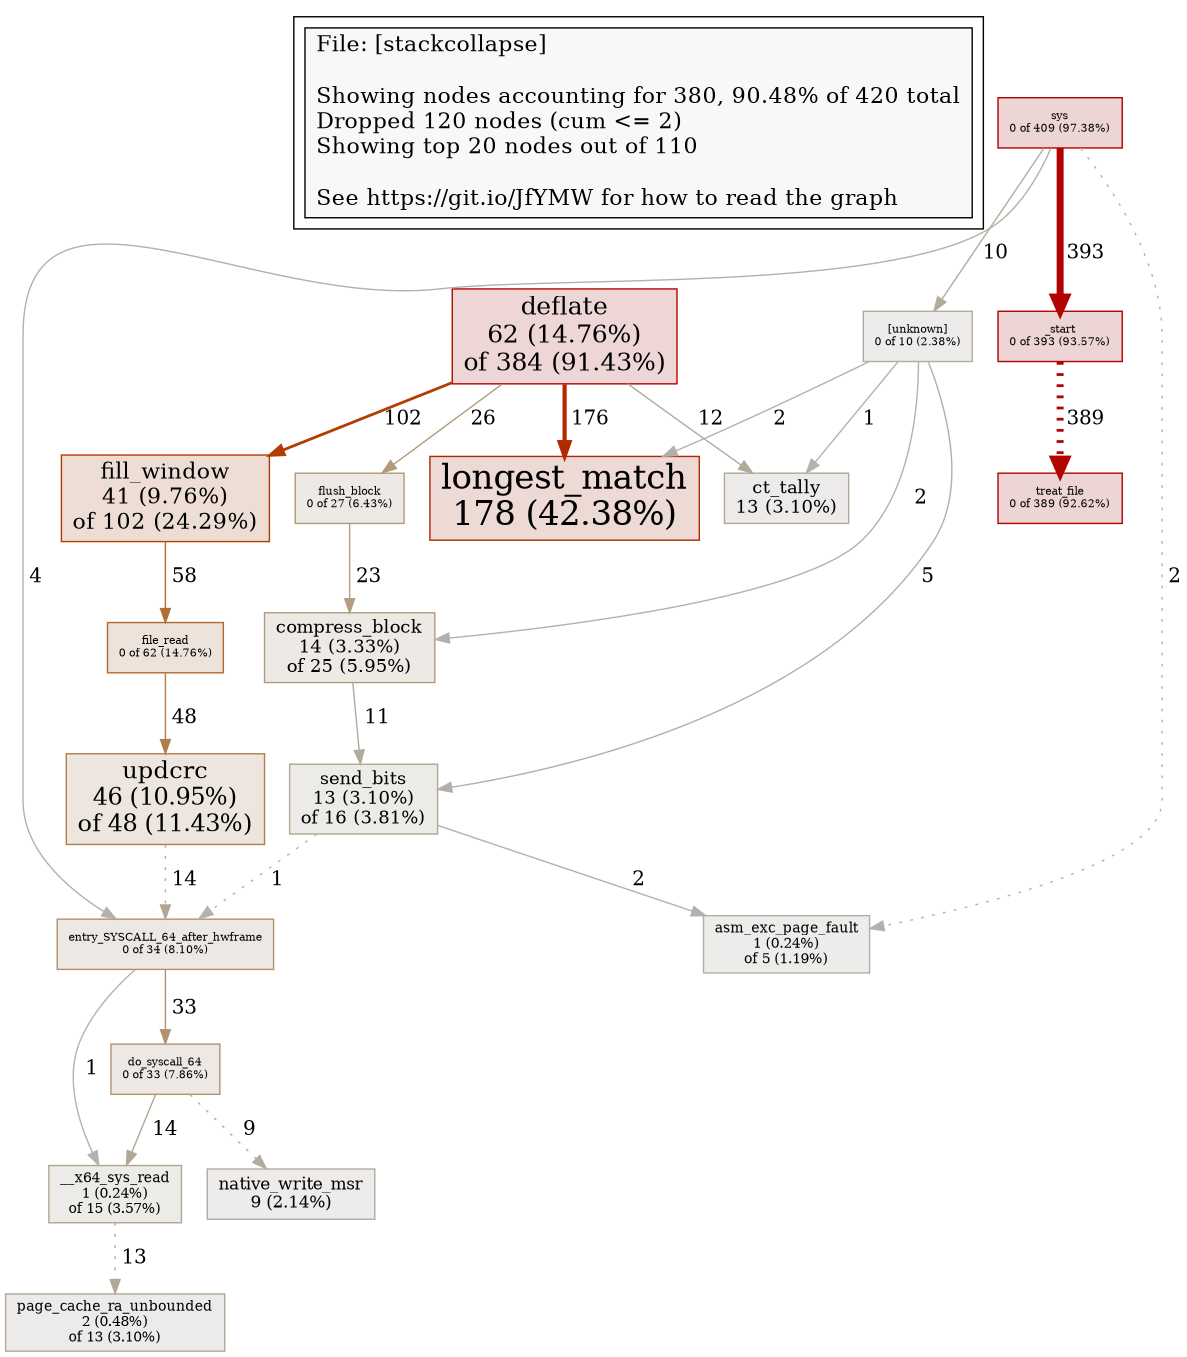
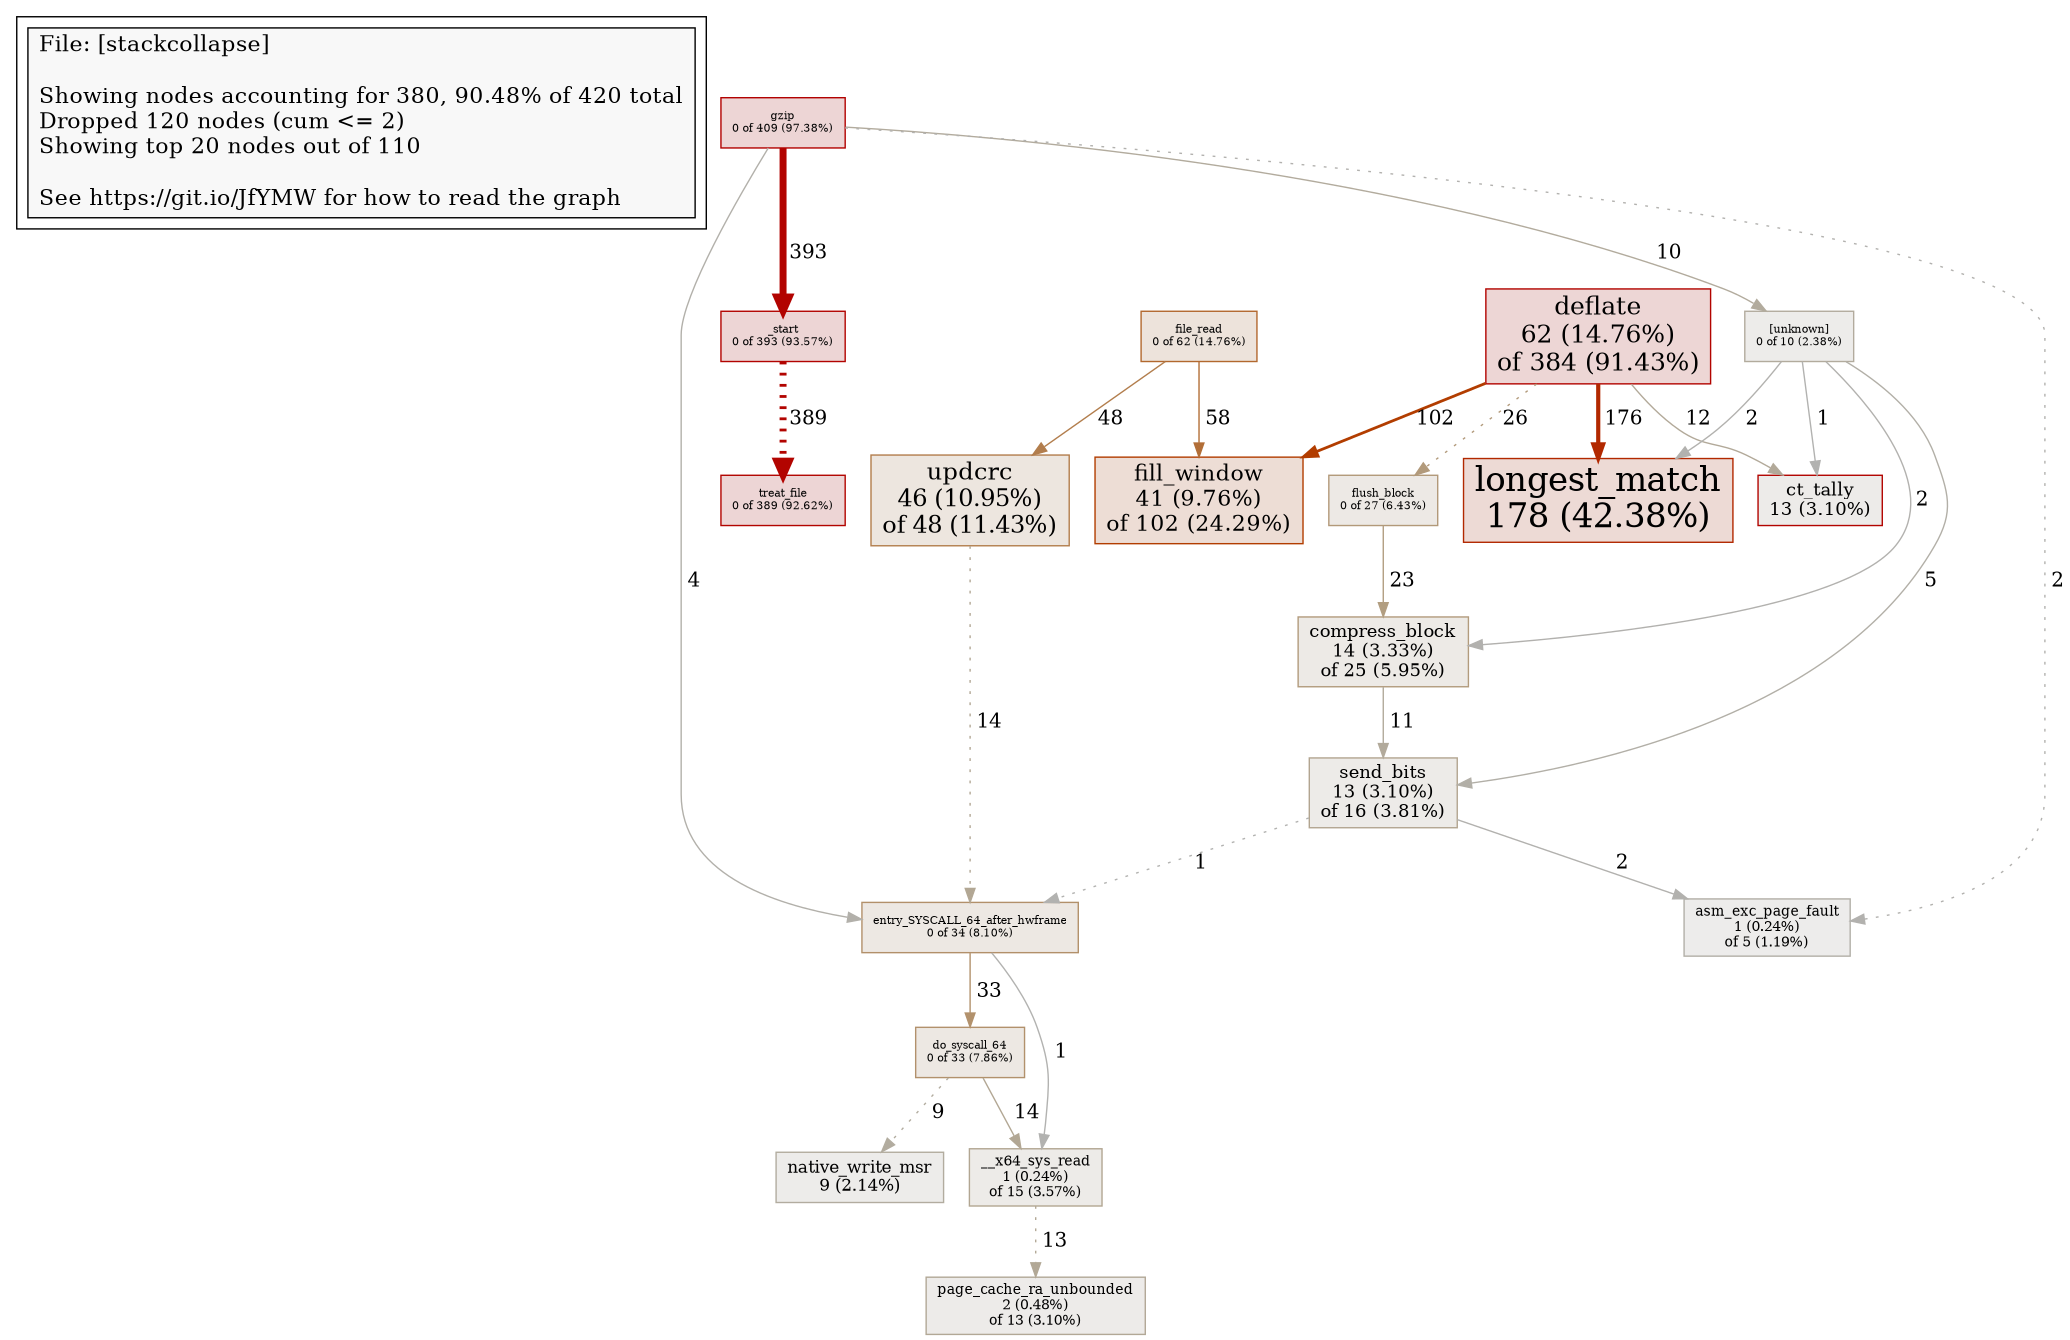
(1060, 123) -> (783, 123)
(448, 424) -> (1482, 425)
(787, 498) -> (1820, 500)
(165, 575) -> (1199, 402)
